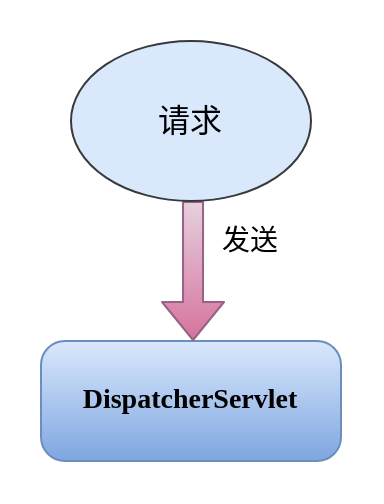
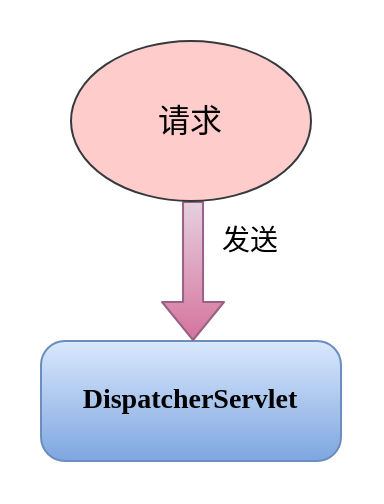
(191, 121) -> (191, 121)
